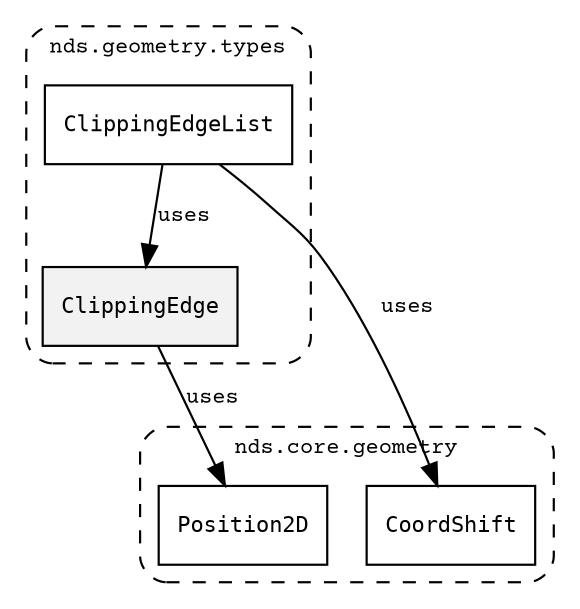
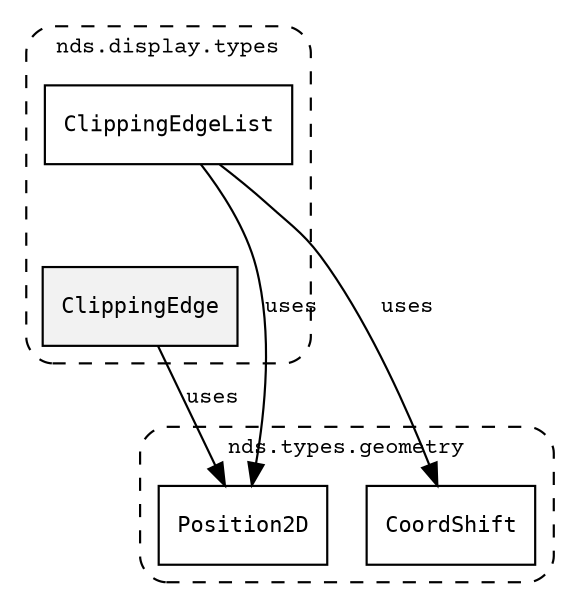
(169, 47) -> (169, 47)
(156, 205) -> (263, 307)
(347, 448) -> (347, 448)
